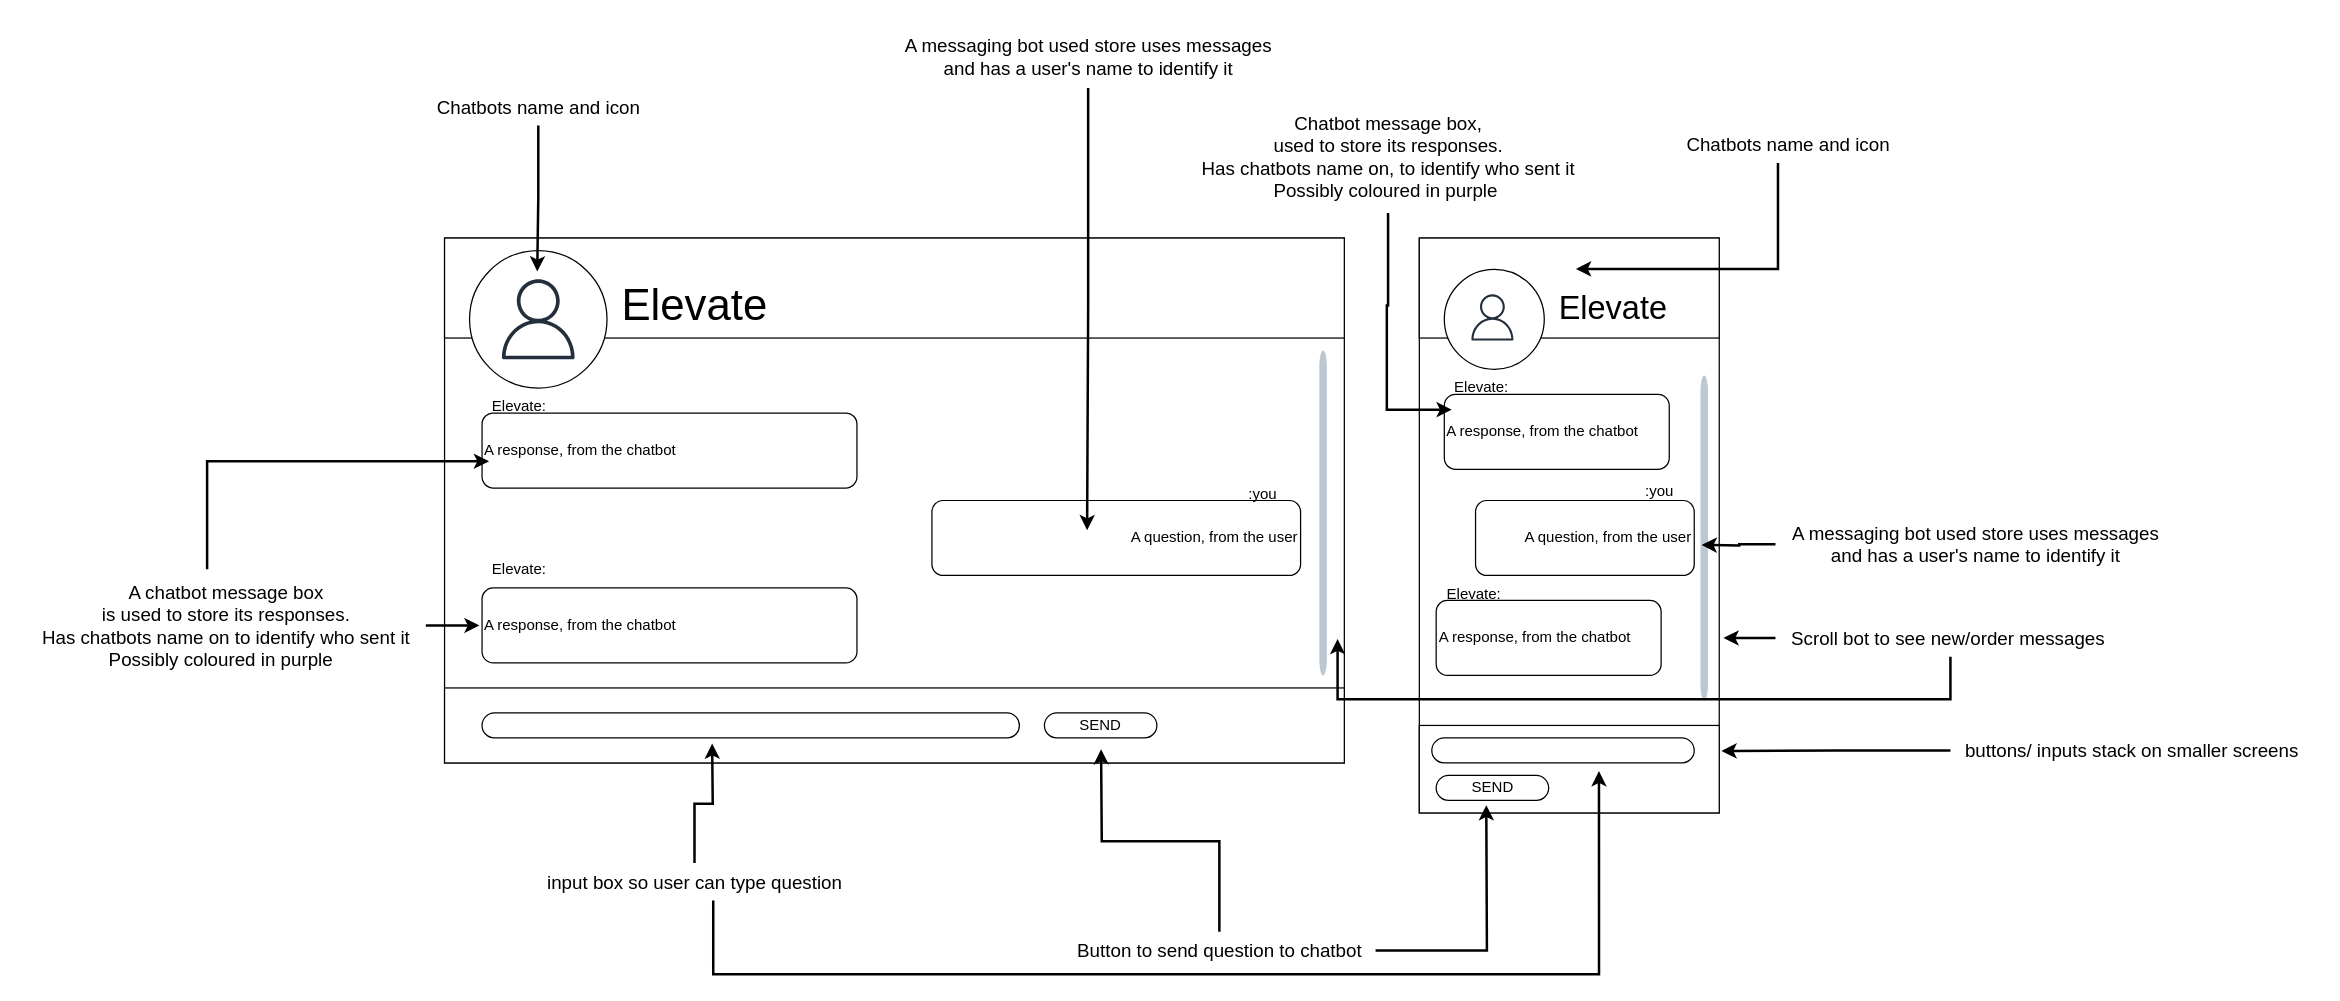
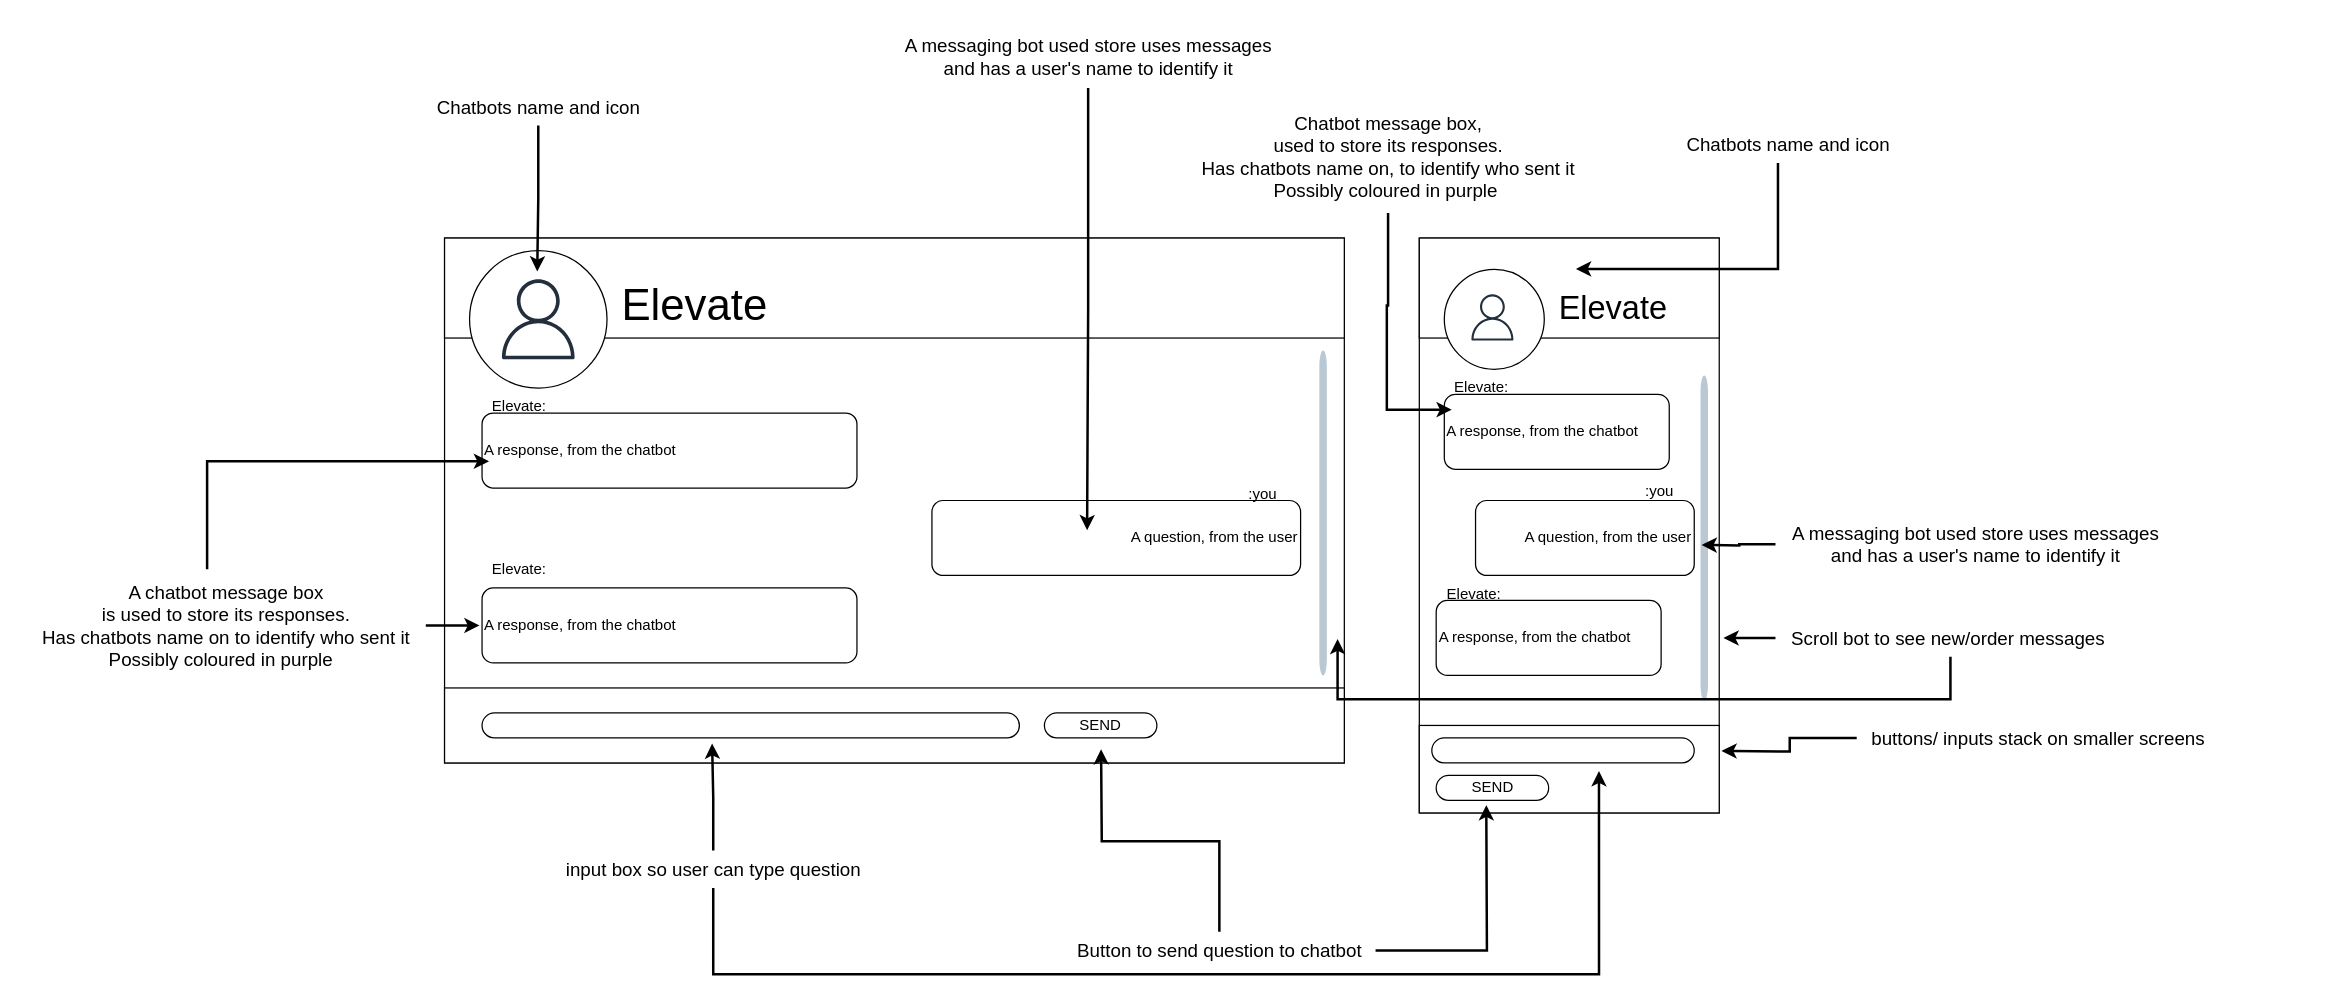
(2132, 751) -> (2038, 738)
(694, 882) -> (713, 869)
